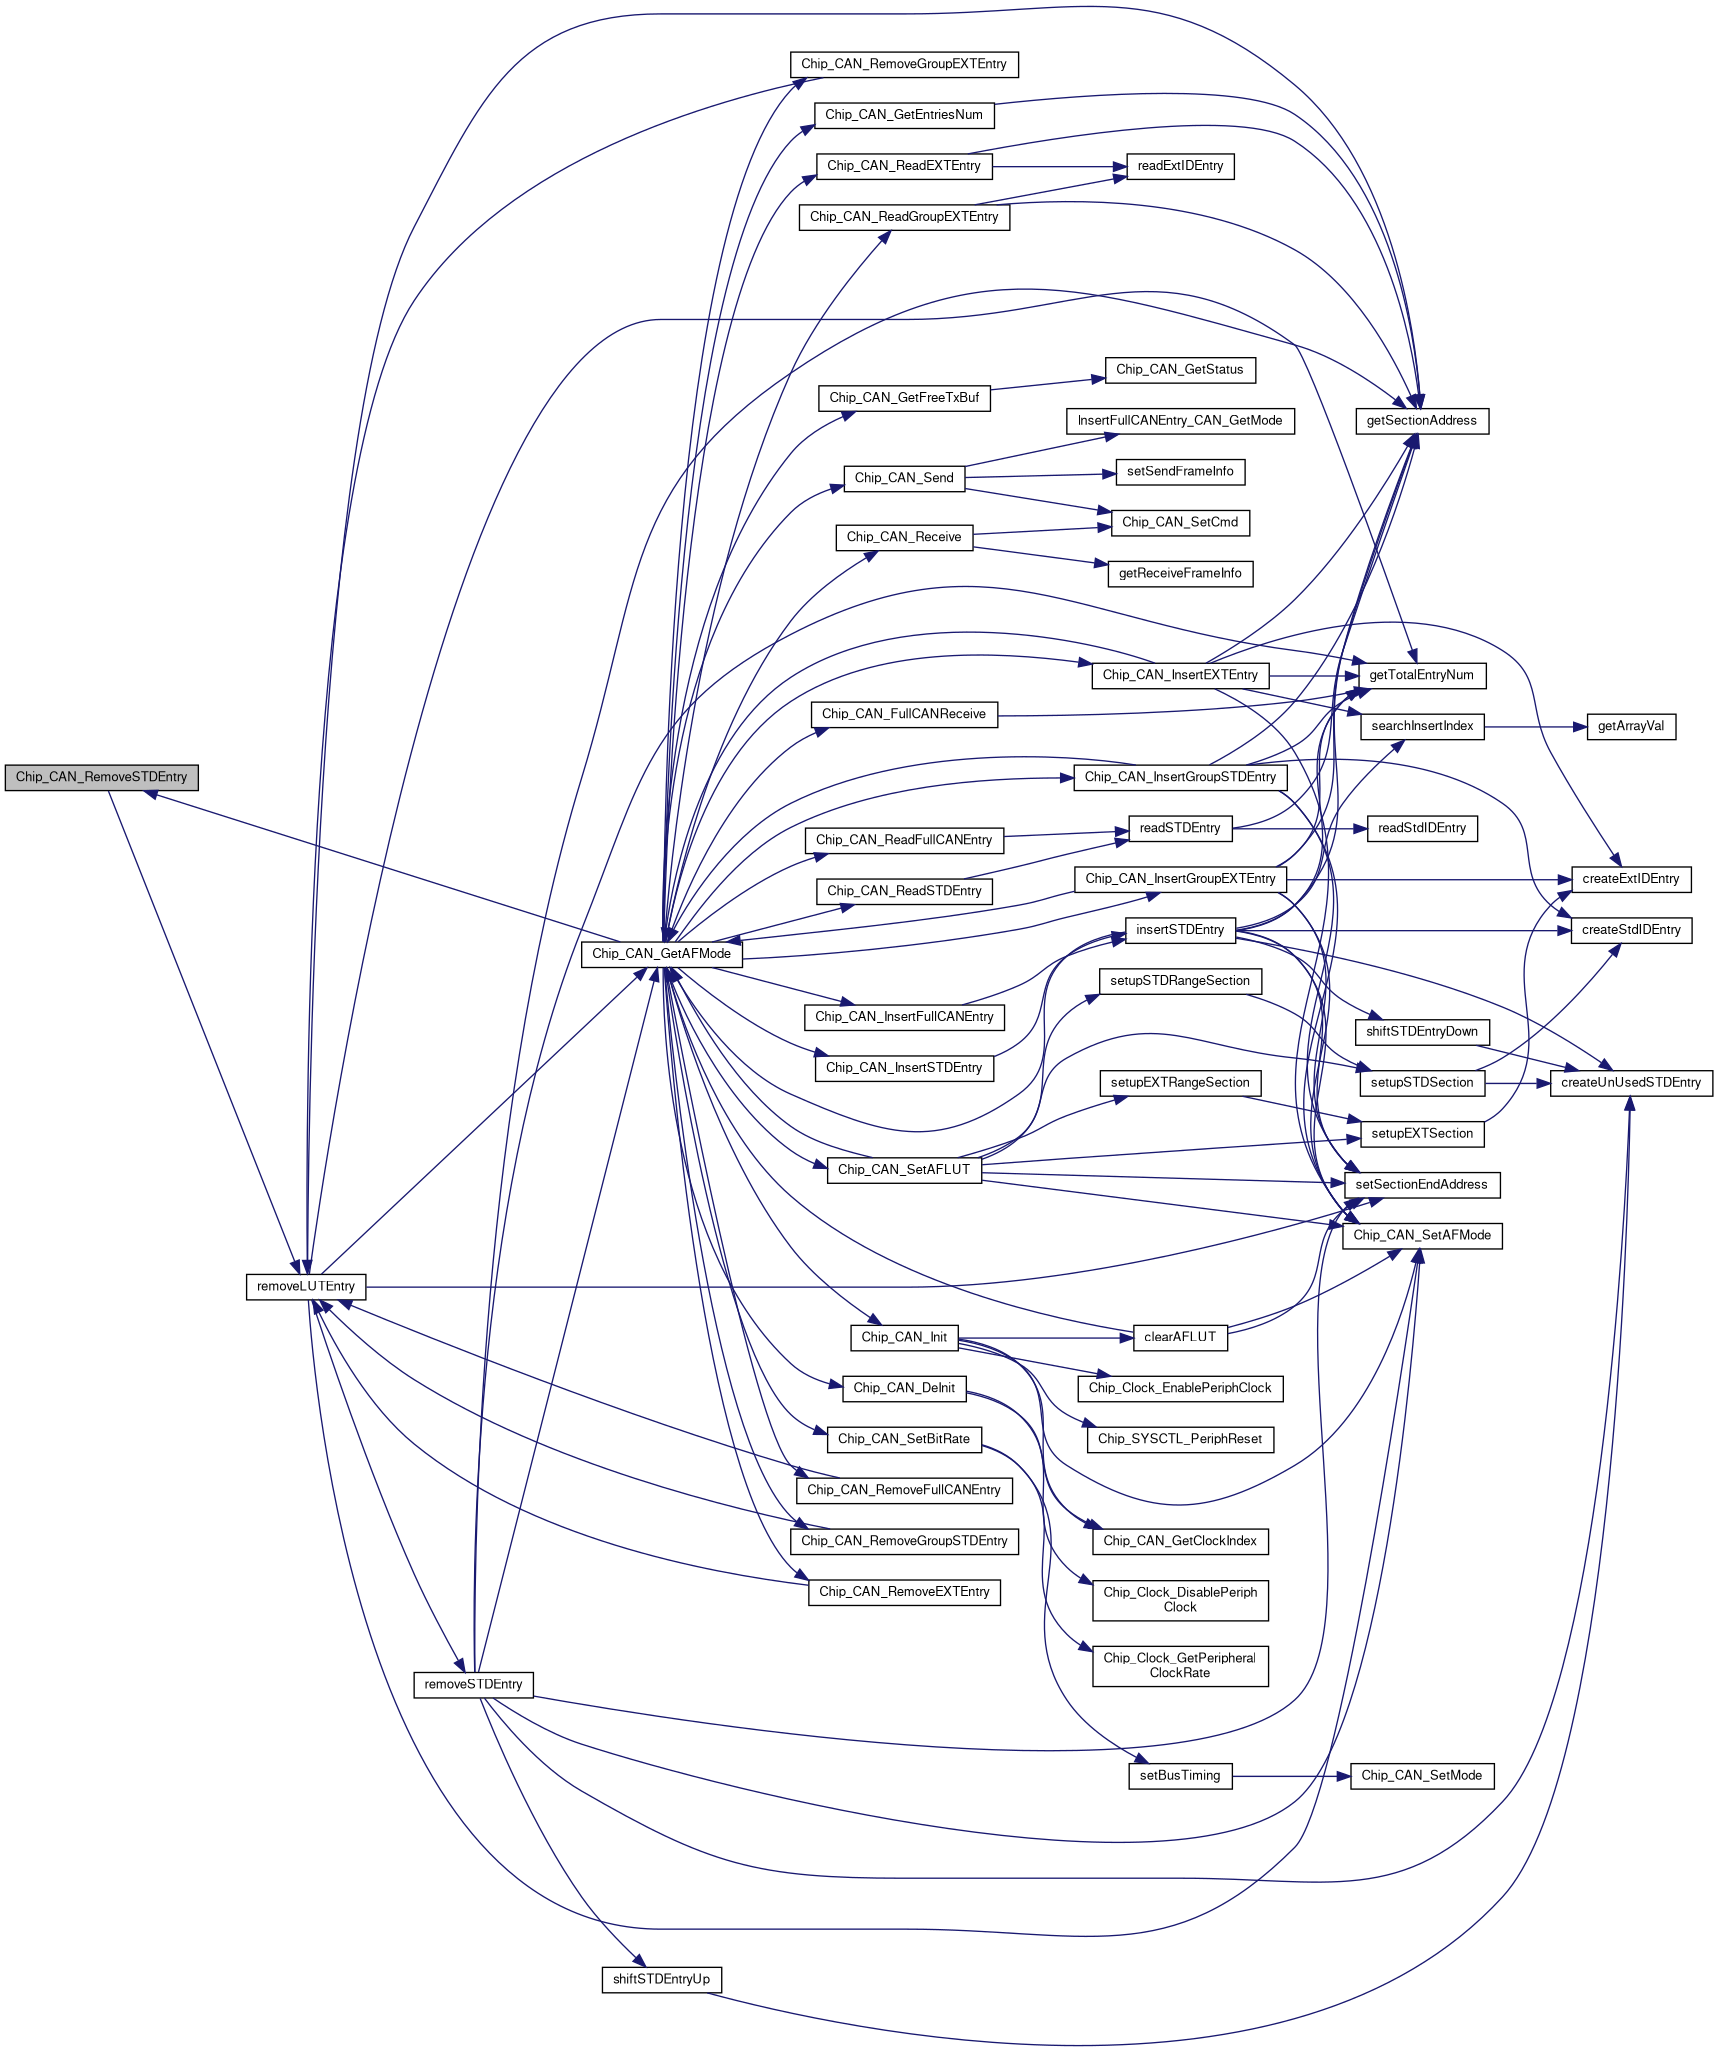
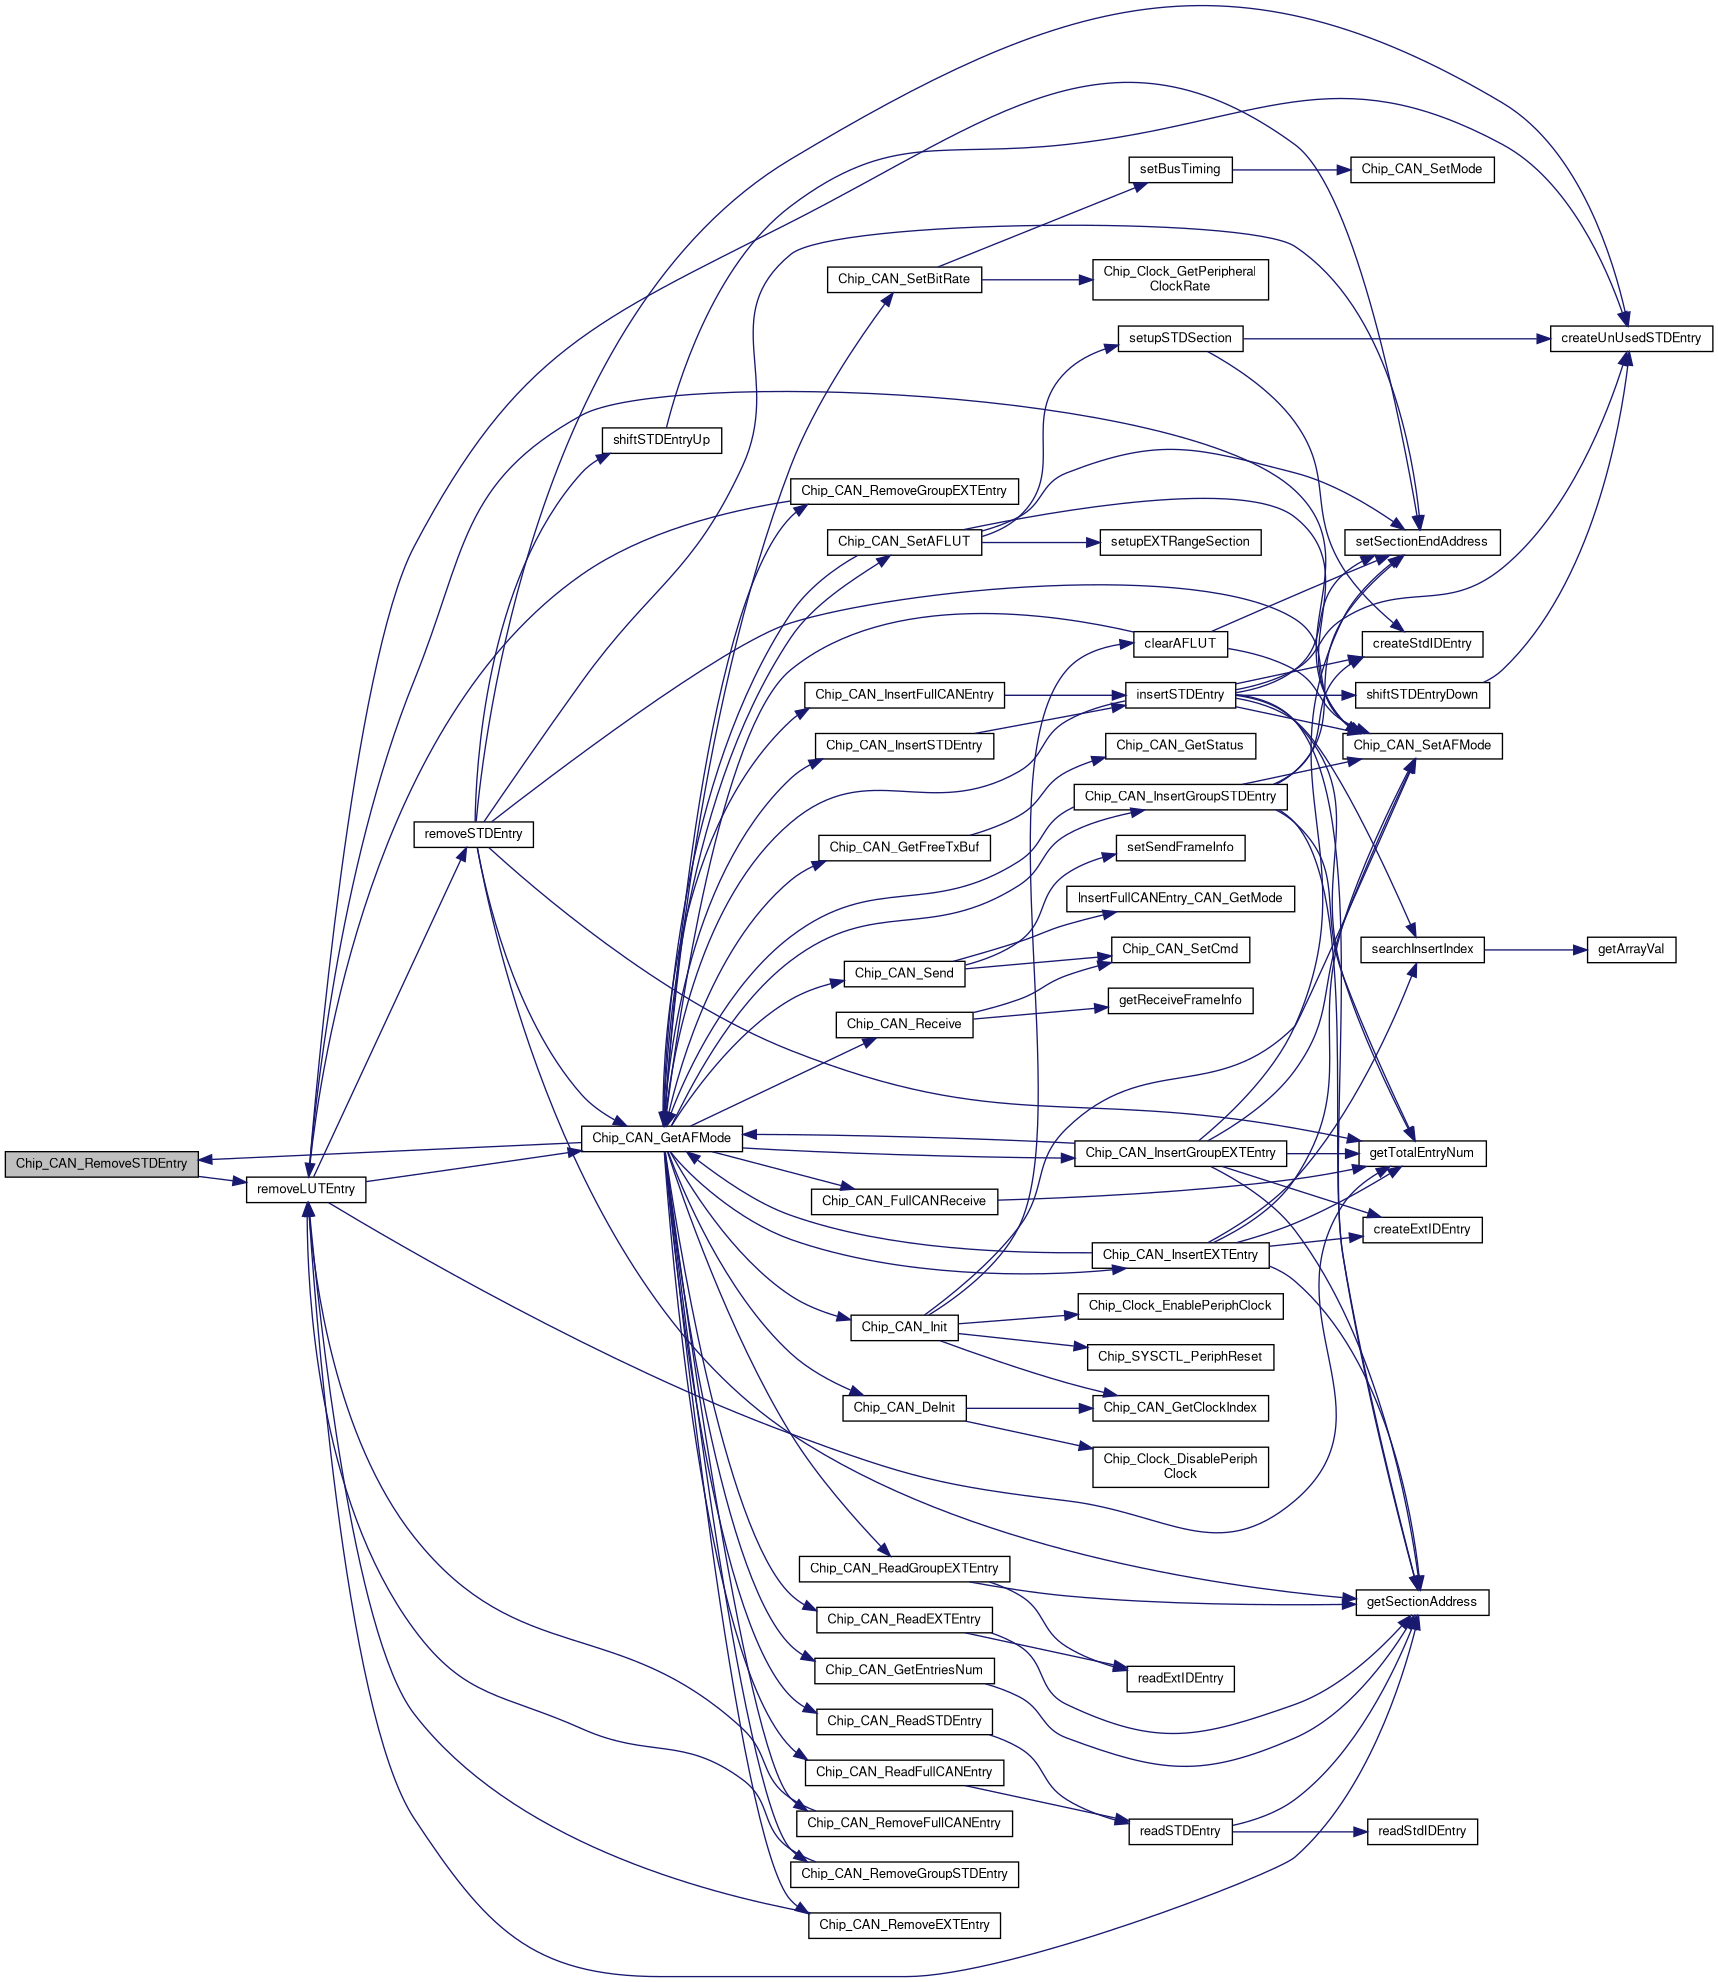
(1181, 982) -> none
(1423, 1134) -> none
